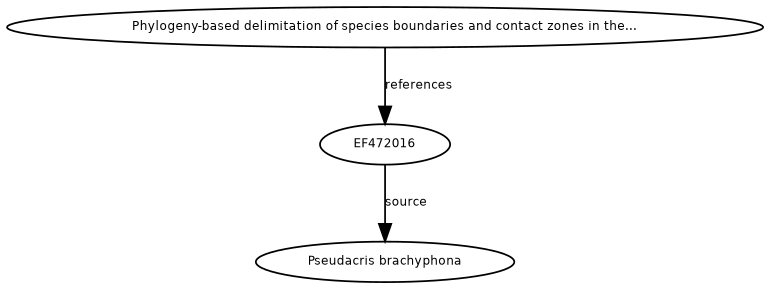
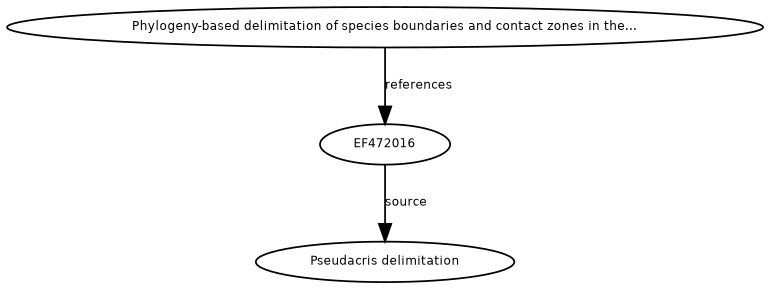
(385, 262) -> (385, 262)
